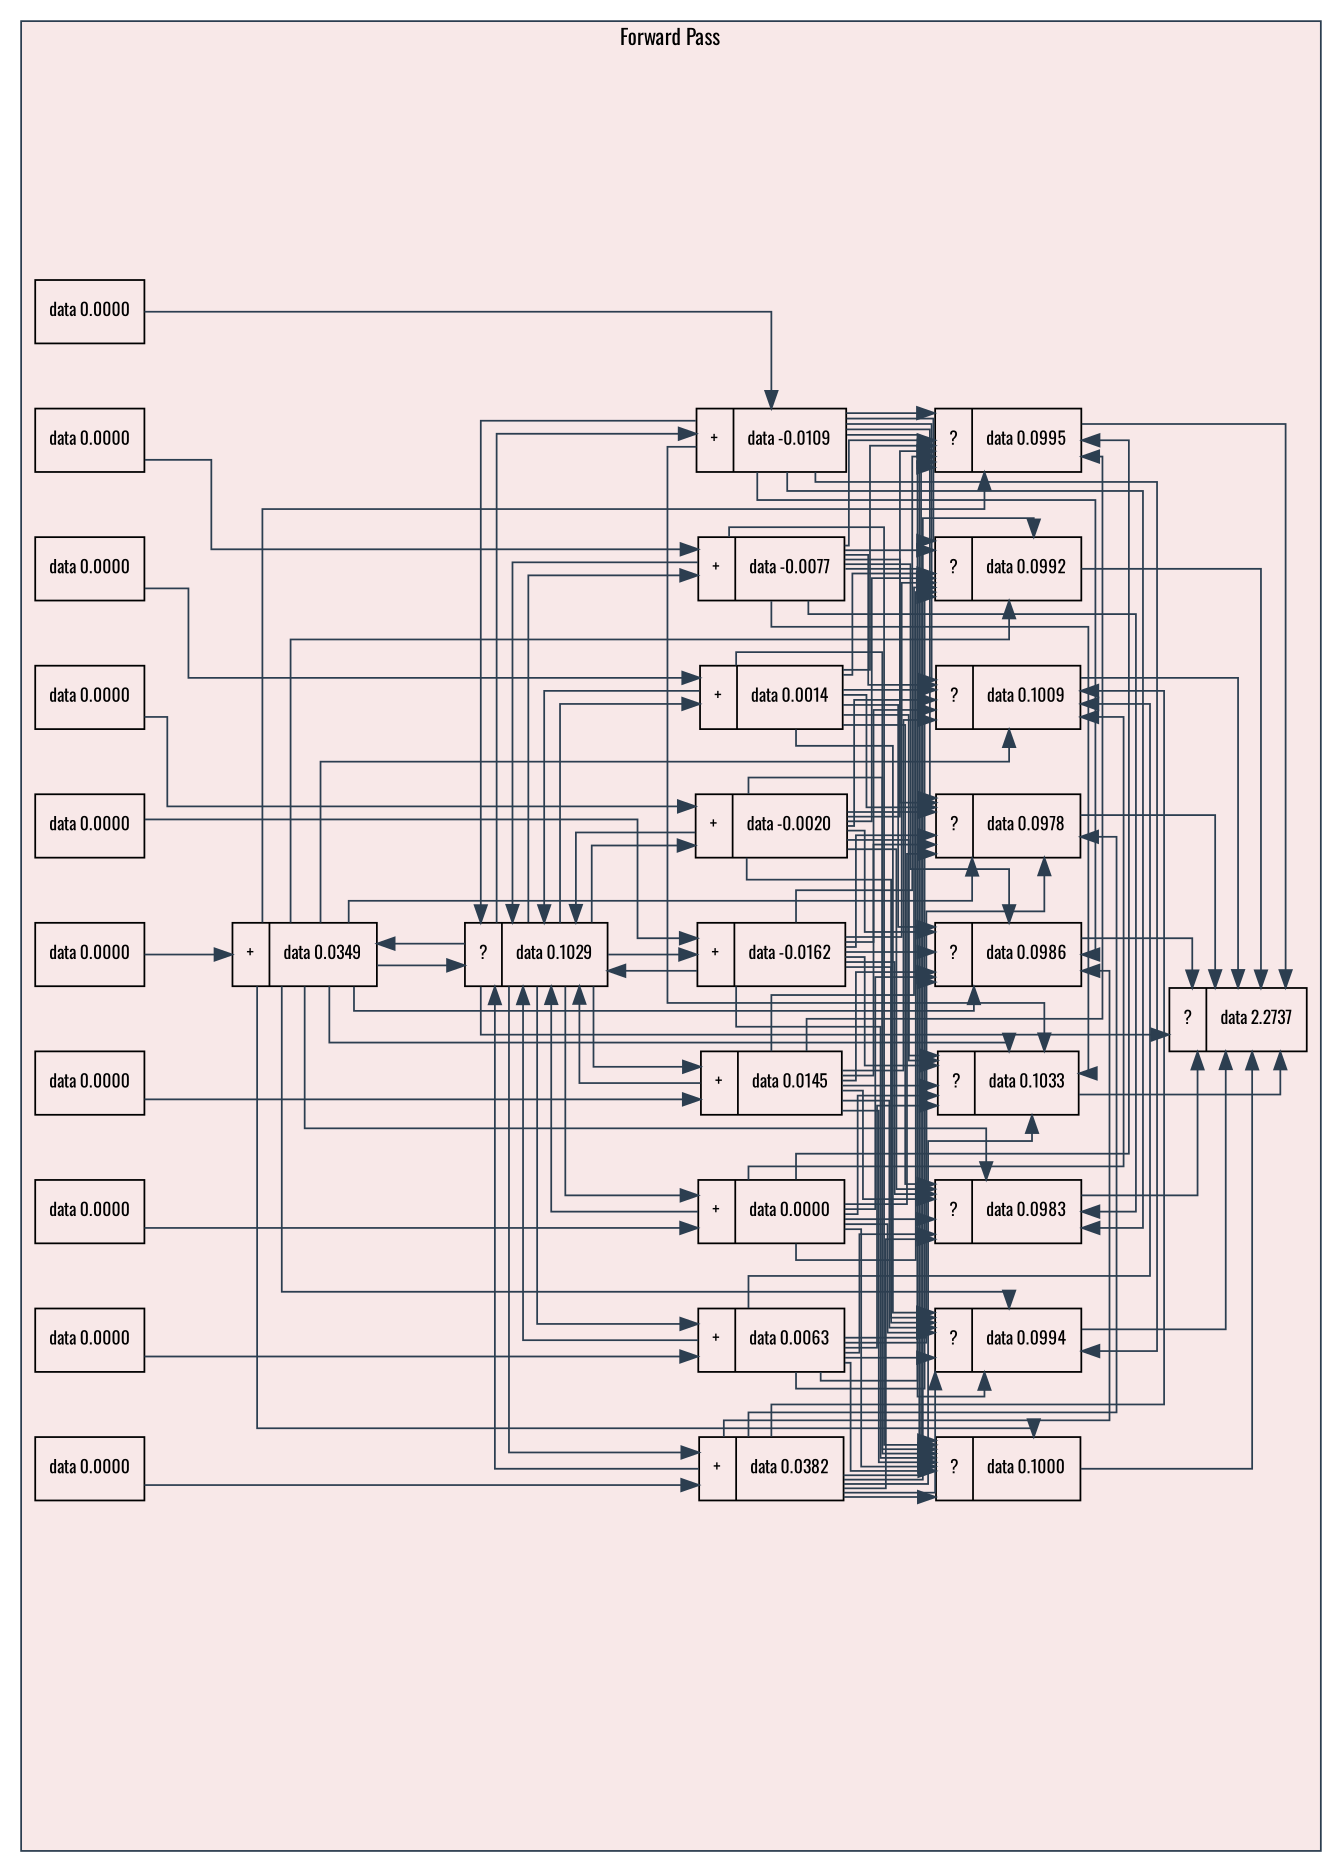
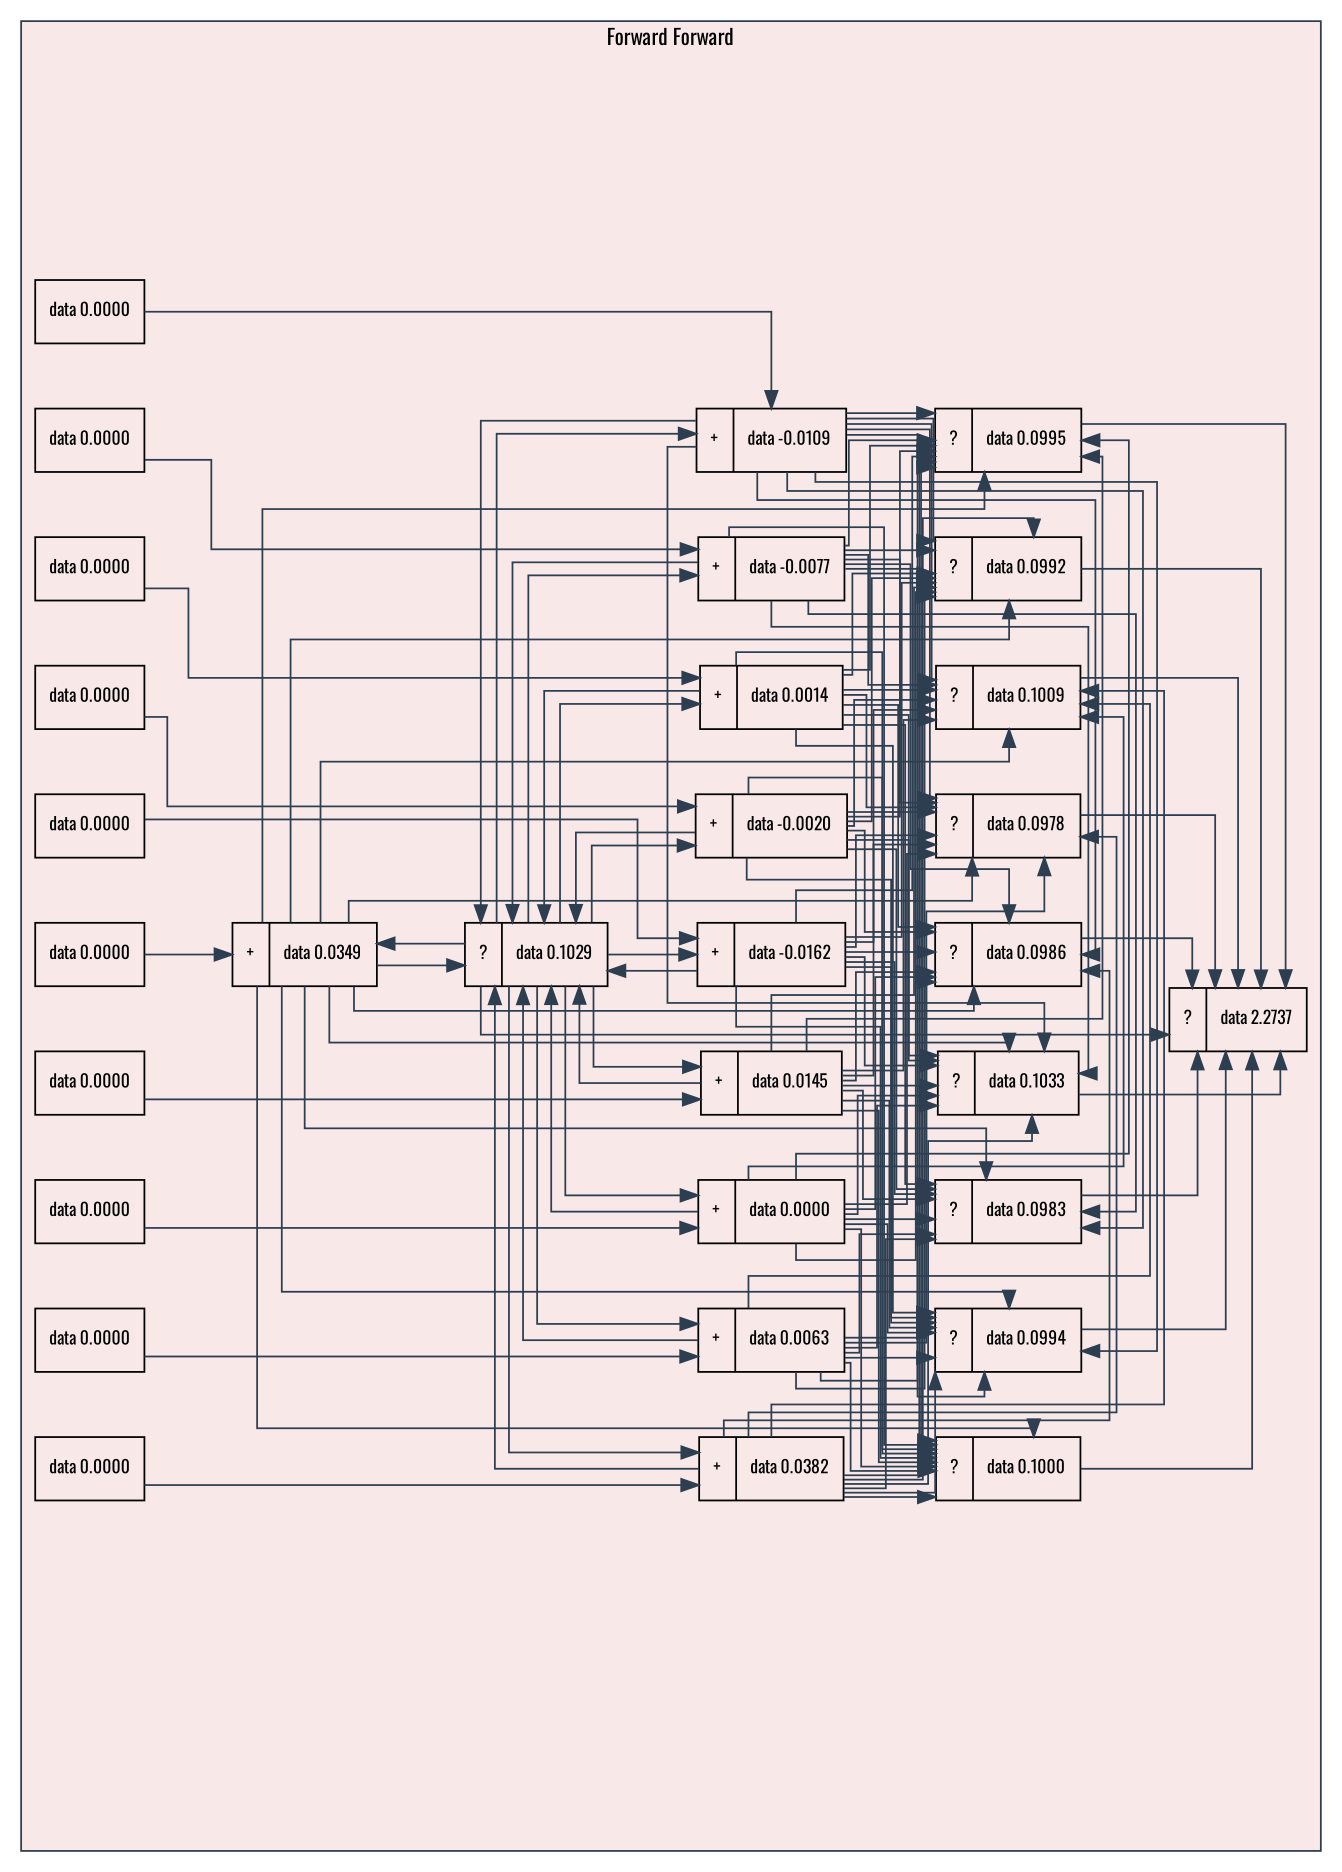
(671, 40) -> (671, 40)
